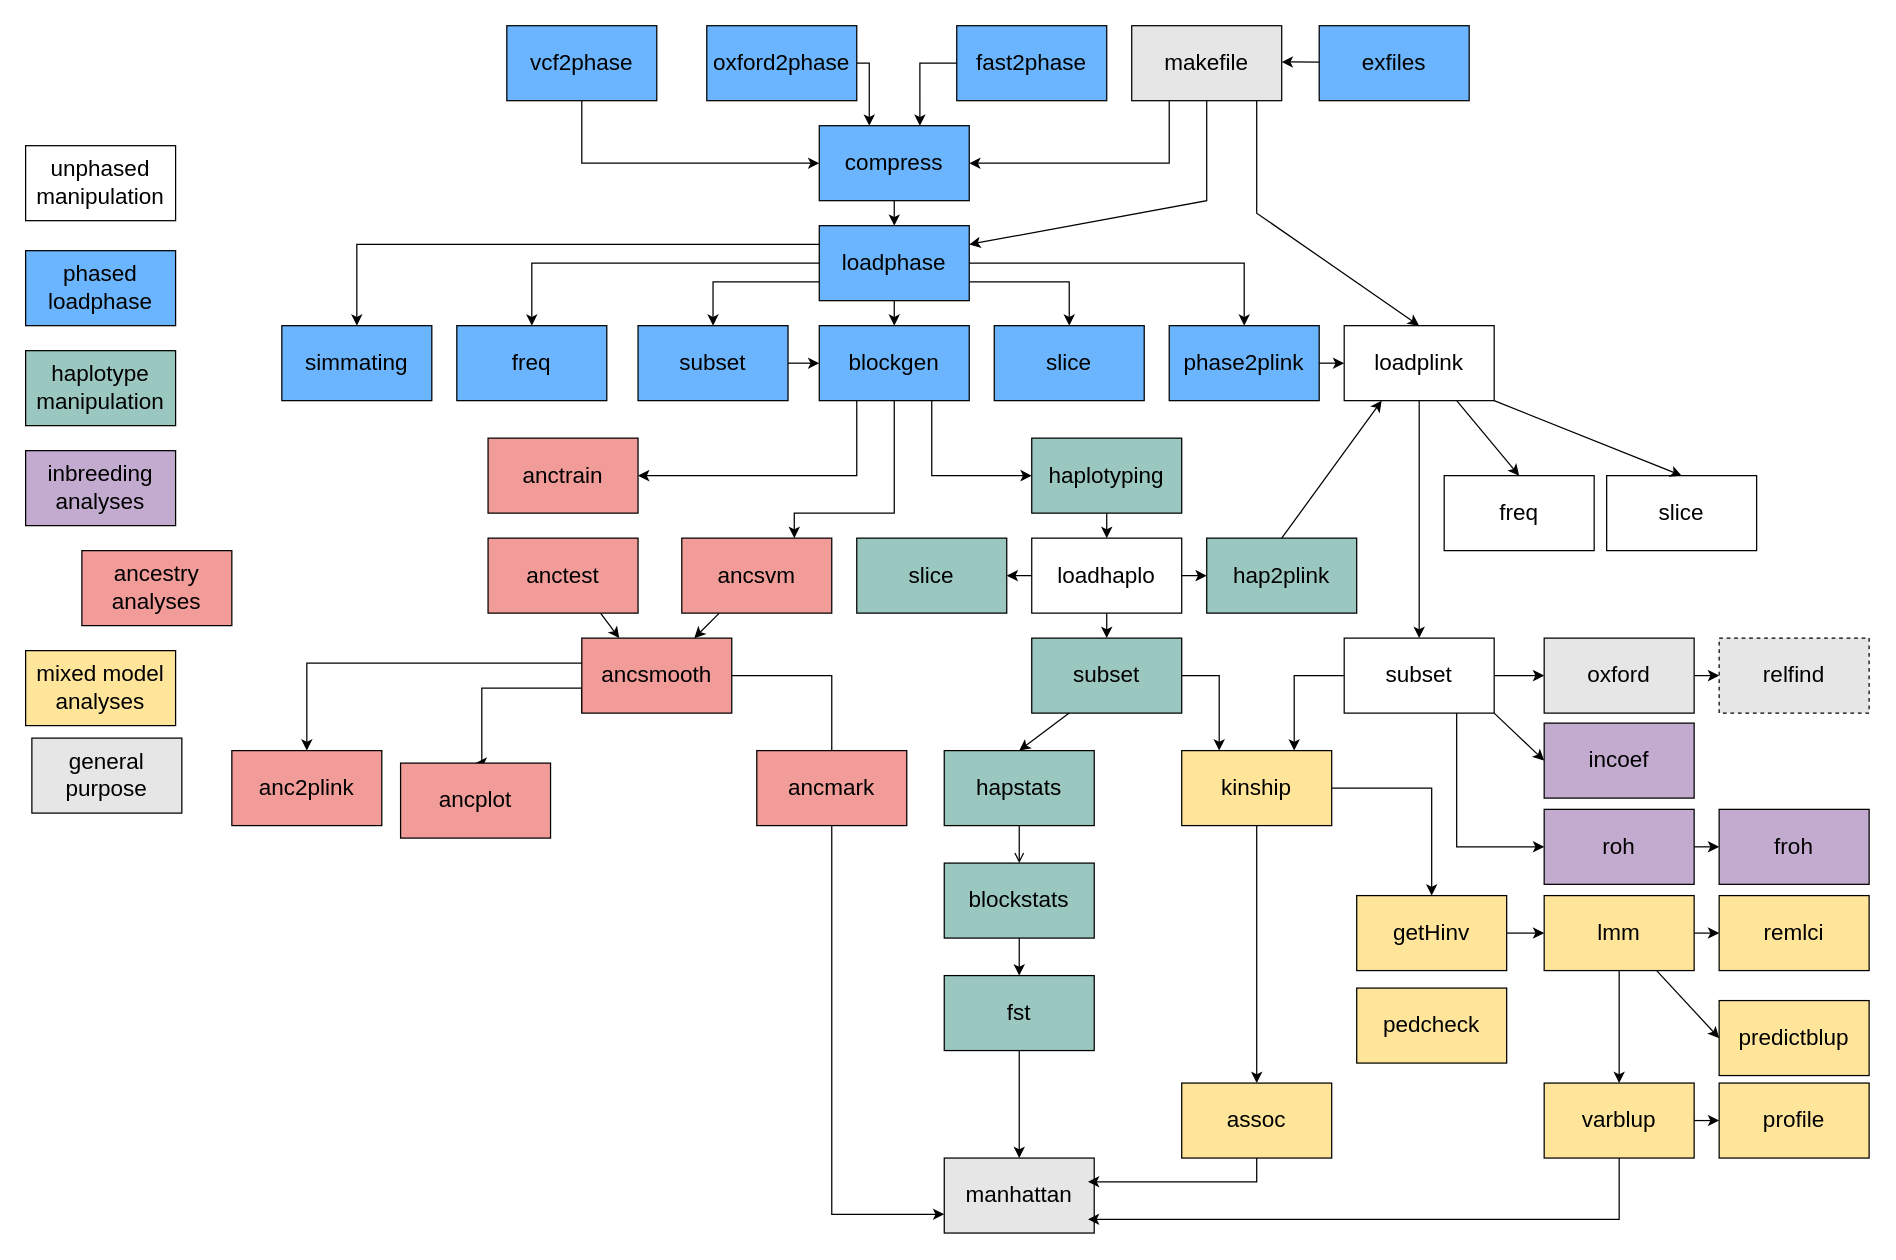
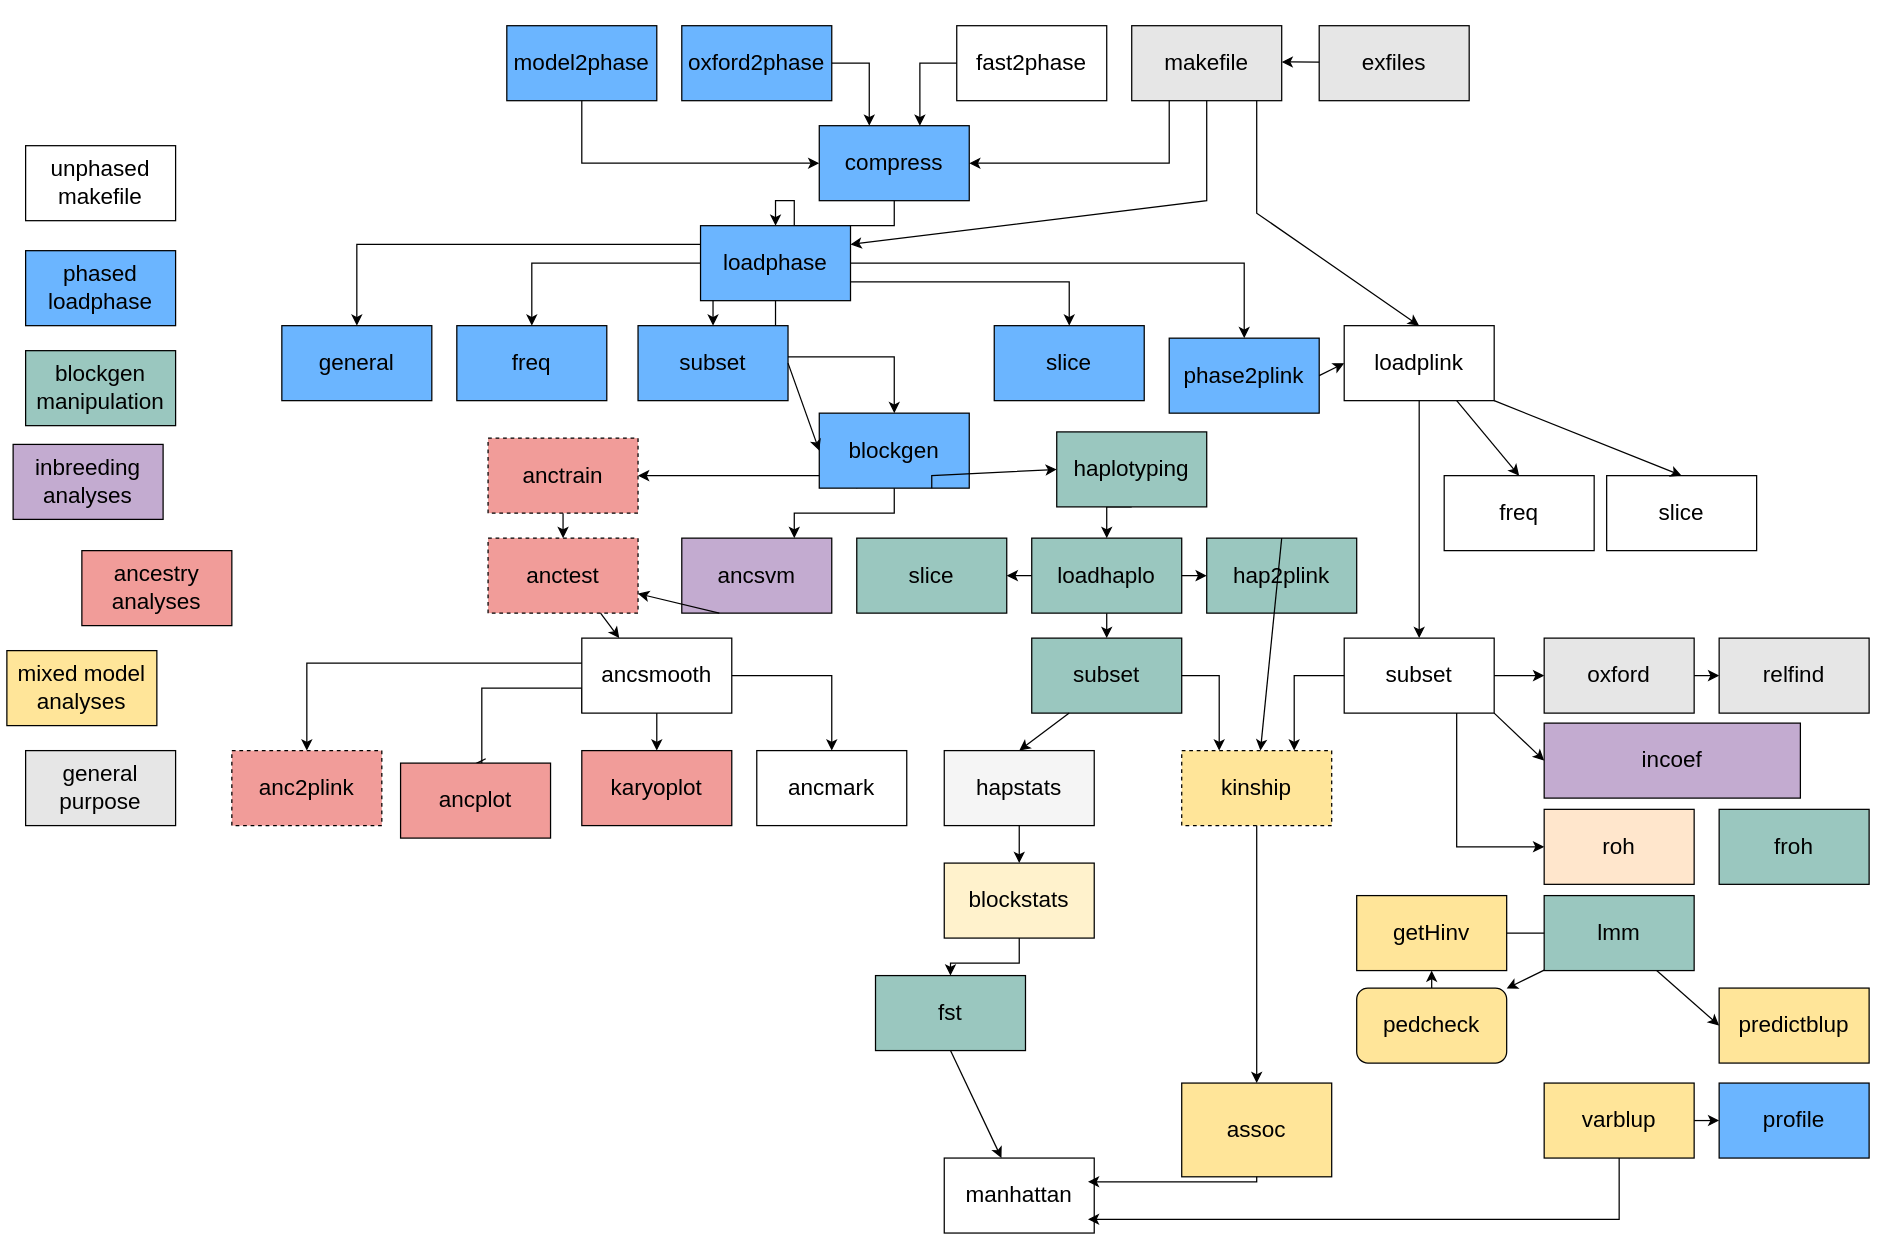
(582, 63) -> (582, 63)
(782, 63) -> (757, 63)
(1032, 63) -> (1032, 63)
(1394, 63) -> (1394, 63)
(101, 183) -> (101, 183)
(894, 263) -> (776, 263)
(357, 363) -> (357, 363)
(894, 363) -> (894, 451)
(1244, 363) -> (1244, 376)
(101, 388) -> (101, 388)
(1330, 473) -> (1272, 640)
(563, 476) -> (563, 476)
(1107, 476) -> (1132, 469)
(101, 488) -> (88, 482)
none -> (563, 521)
(563, 576) -> (563, 576)
(757, 576) -> (757, 576)
(1107, 576) -> (1107, 576)
(710, 622) -> (683, 604)
(657, 676) -> (657, 676)
(1794, 676) -> (1794, 676)
(101, 688) -> (82, 688)
none -> (657, 727)
(832, 744) -> (832, 741)
(482, 761) -> (482, 761)
(1619, 761) -> (1673, 761)
(107, 776) -> (101, 788)
(307, 788) -> (307, 788)
none -> (657, 788)
(832, 788) -> (832, 788)
(1019, 788) -> (1019, 788)
(1257, 788) -> (1257, 788)
(1431, 788) -> none
(1619, 847) -> (1619, 847)
(1702, 847) -> none
(1794, 847) -> (1794, 847)
(1019, 855) -> (1019, 853)
(1019, 901) -> (1019, 901)
(1534, 933) -> (1537, 933)
(1619, 933) -> (1619, 933)
(1702, 933) -> none
(1794, 933) -> none
none -> (1432, 984)
(1019, 1013) -> (951, 1013)
(1619, 1023) -> (1530, 977)
(1432, 1026) -> (1432, 1026)
(1794, 1038) -> (1794, 1026)
(832, 1072) -> none
(1257, 1121) -> (1257, 1130)
(1794, 1121) -> (1794, 1121)
(1019, 1196) -> (1019, 1196)
